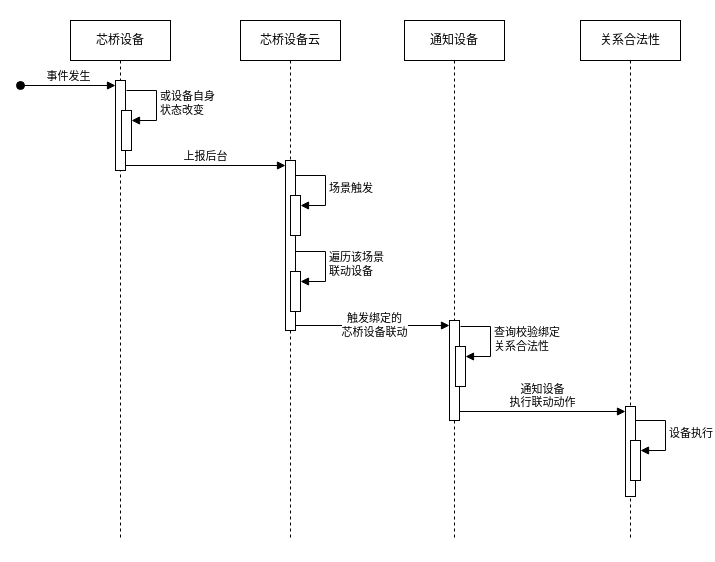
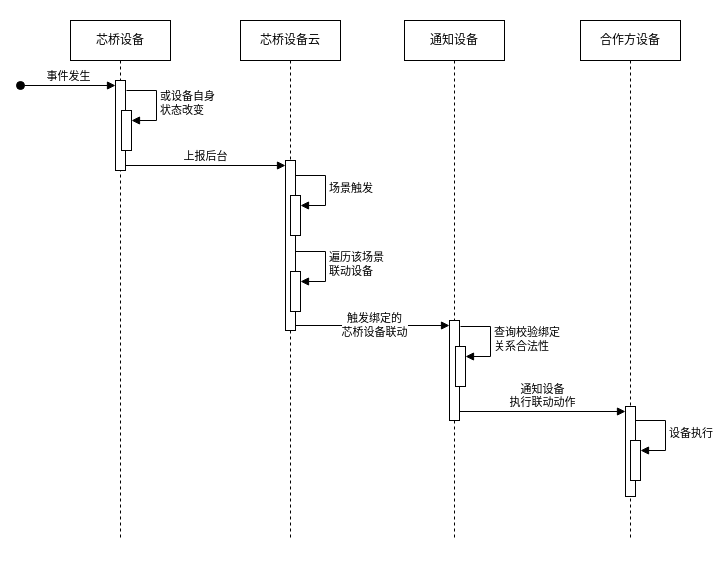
(631, 41) -> (631, 41)
